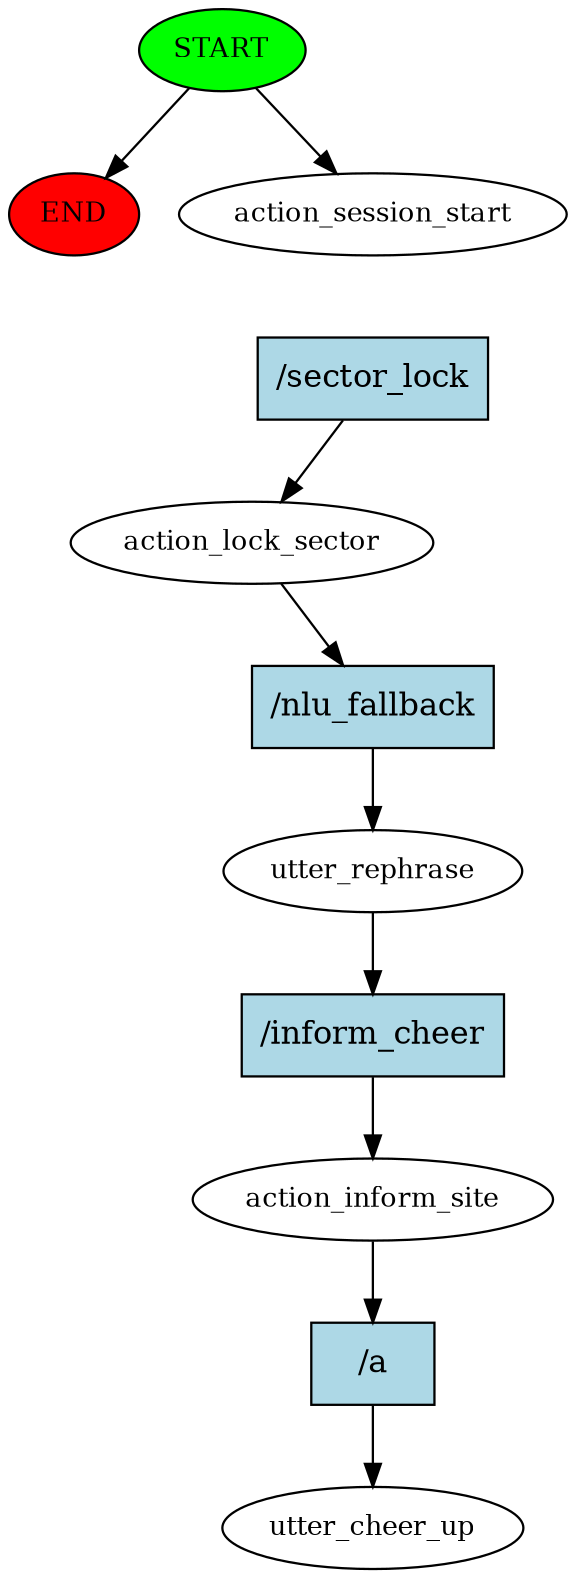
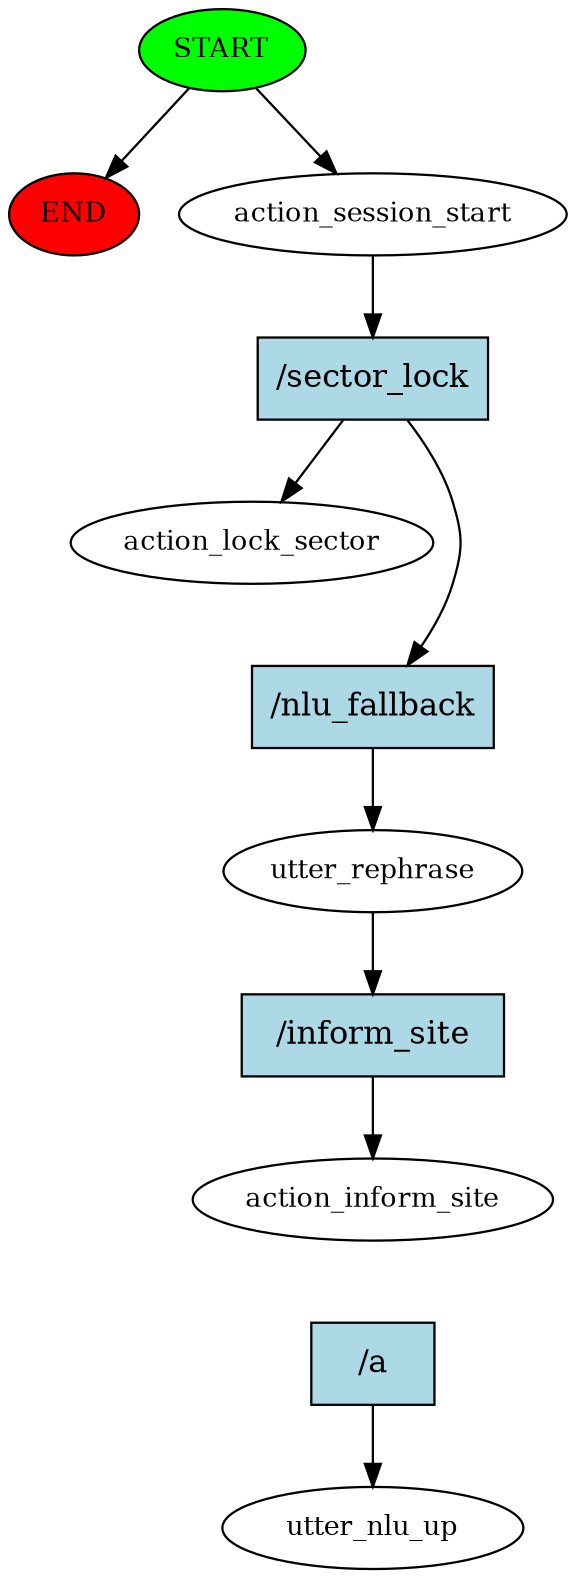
none -> (373, 285)
(305, 615) -> (460, 531)
(373, 1035) -> (373, 1035)
(373, 1270) -> none
(373, 1528) -> (373, 1528)
